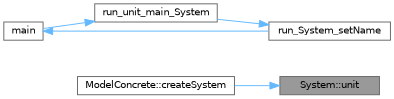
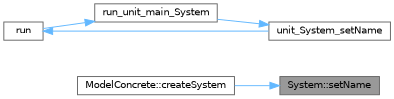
(23, 31) -> (23, 31)
(330, 31) -> (330, 31)
(330, 86) -> (330, 86)
